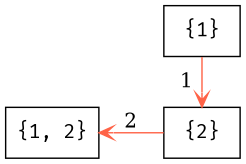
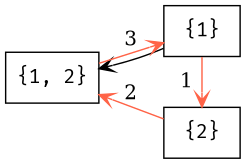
none -> (124, 55)
none -> (139, 58)
